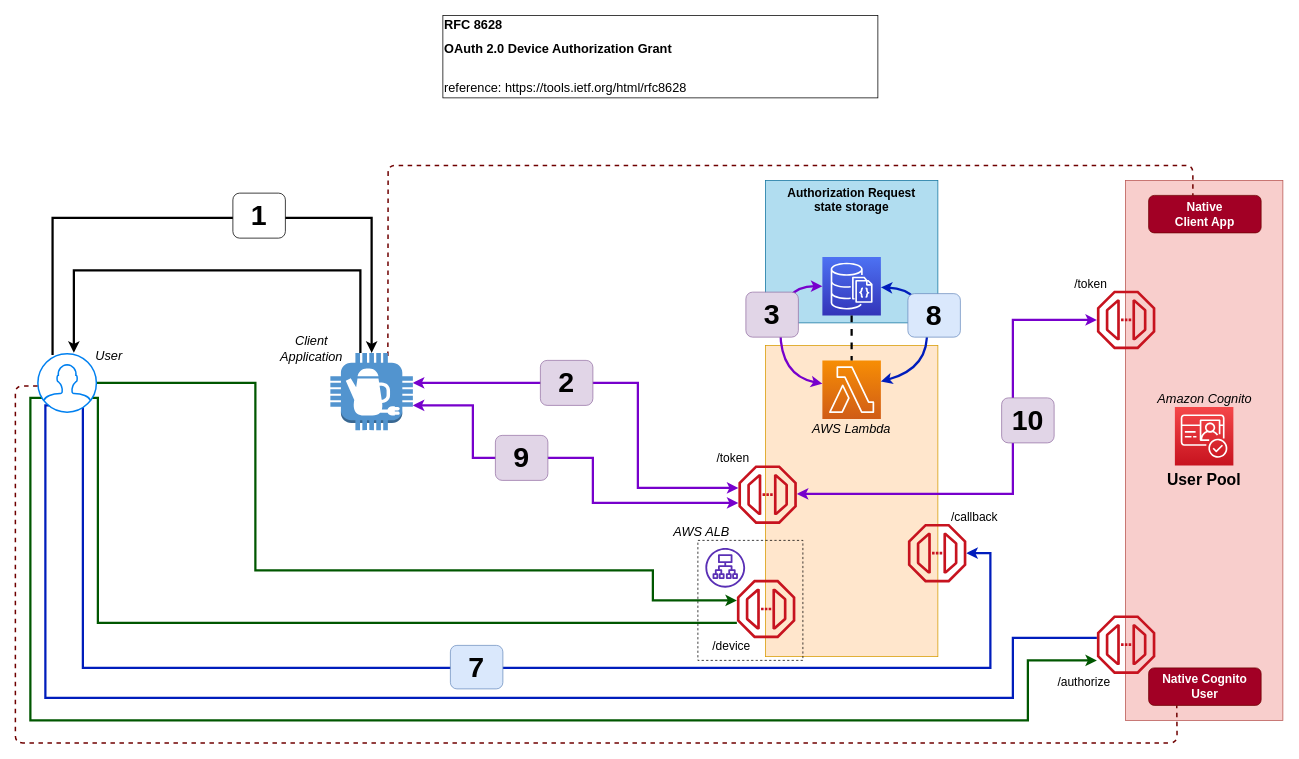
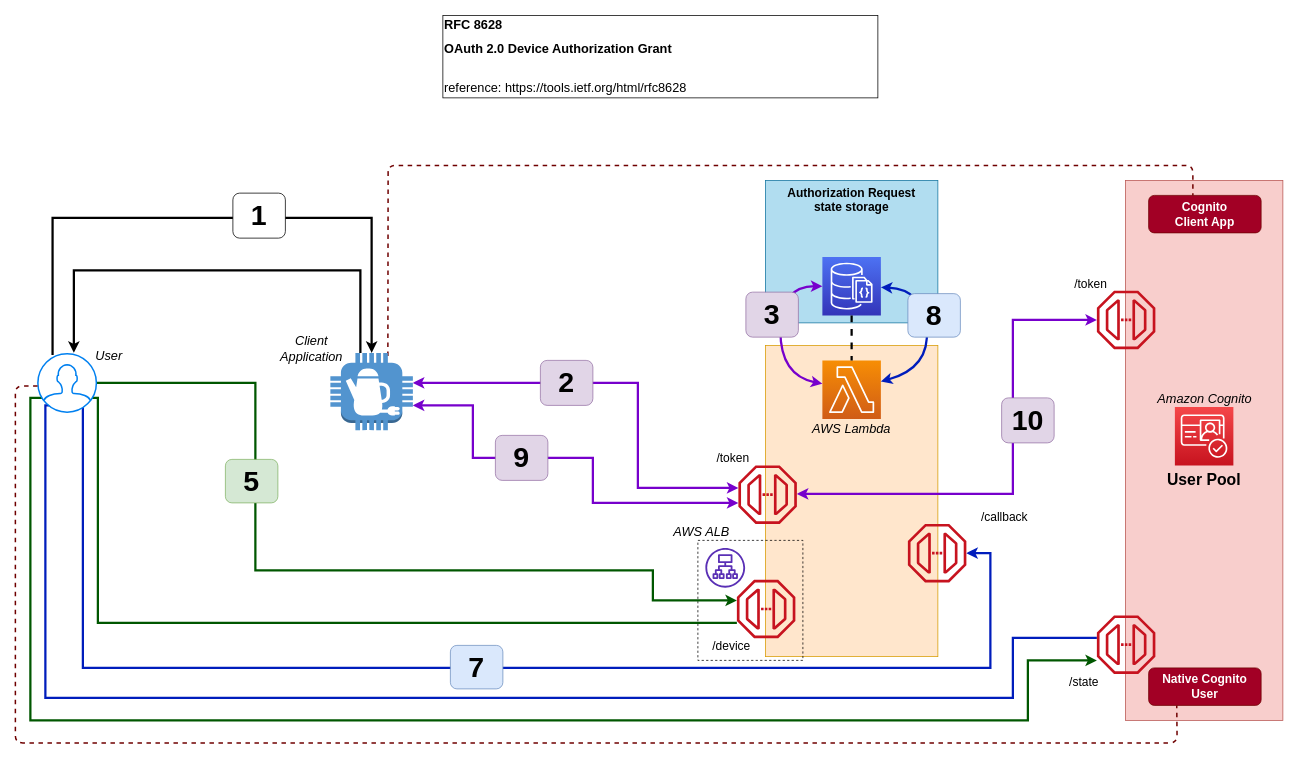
(1205, 214) -> (1205, 214)
none -> (252, 481)
(975, 516) -> (1005, 516)
(1084, 681) -> (1084, 681)
